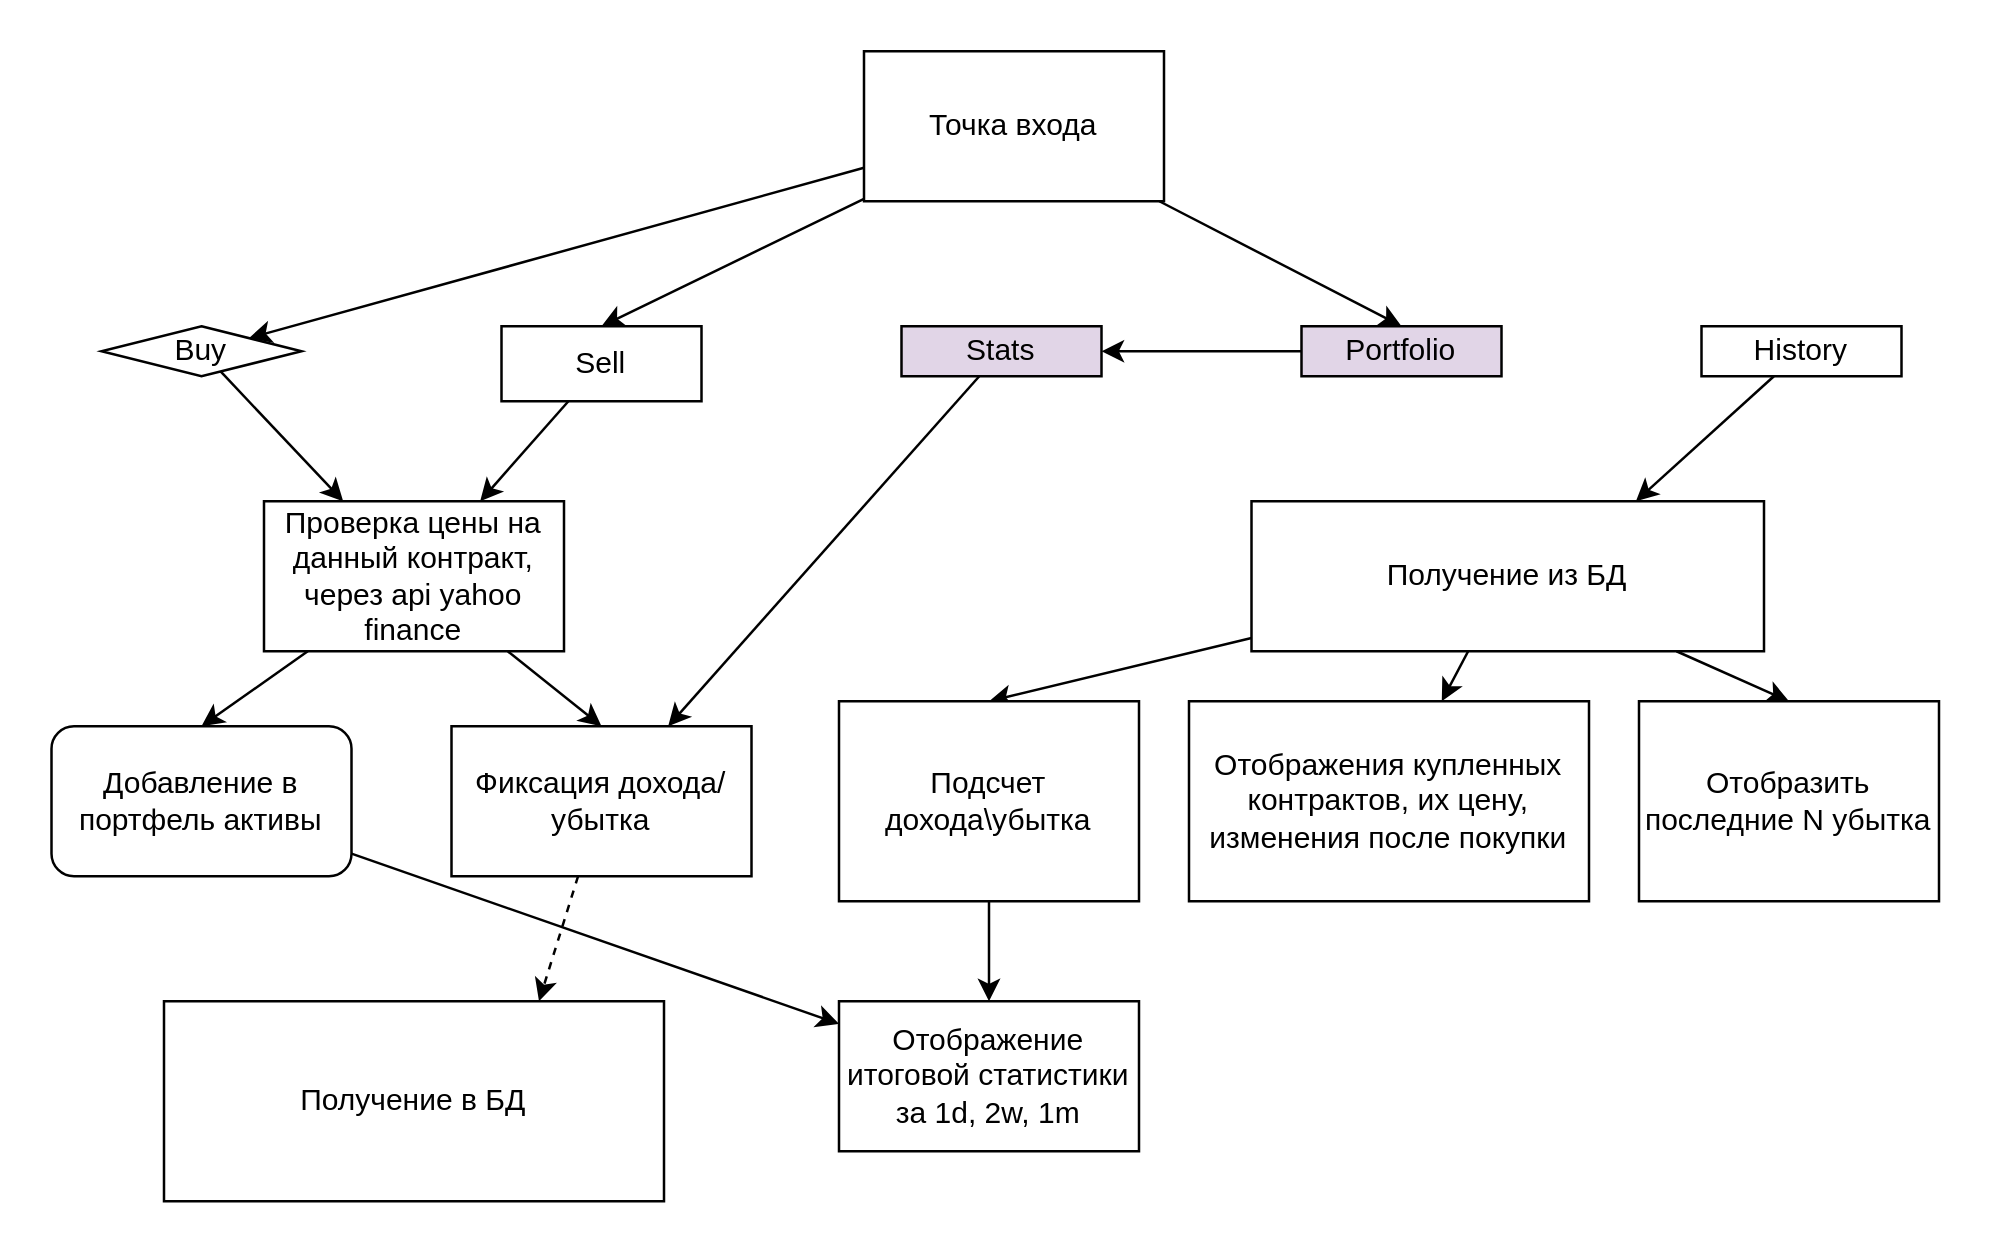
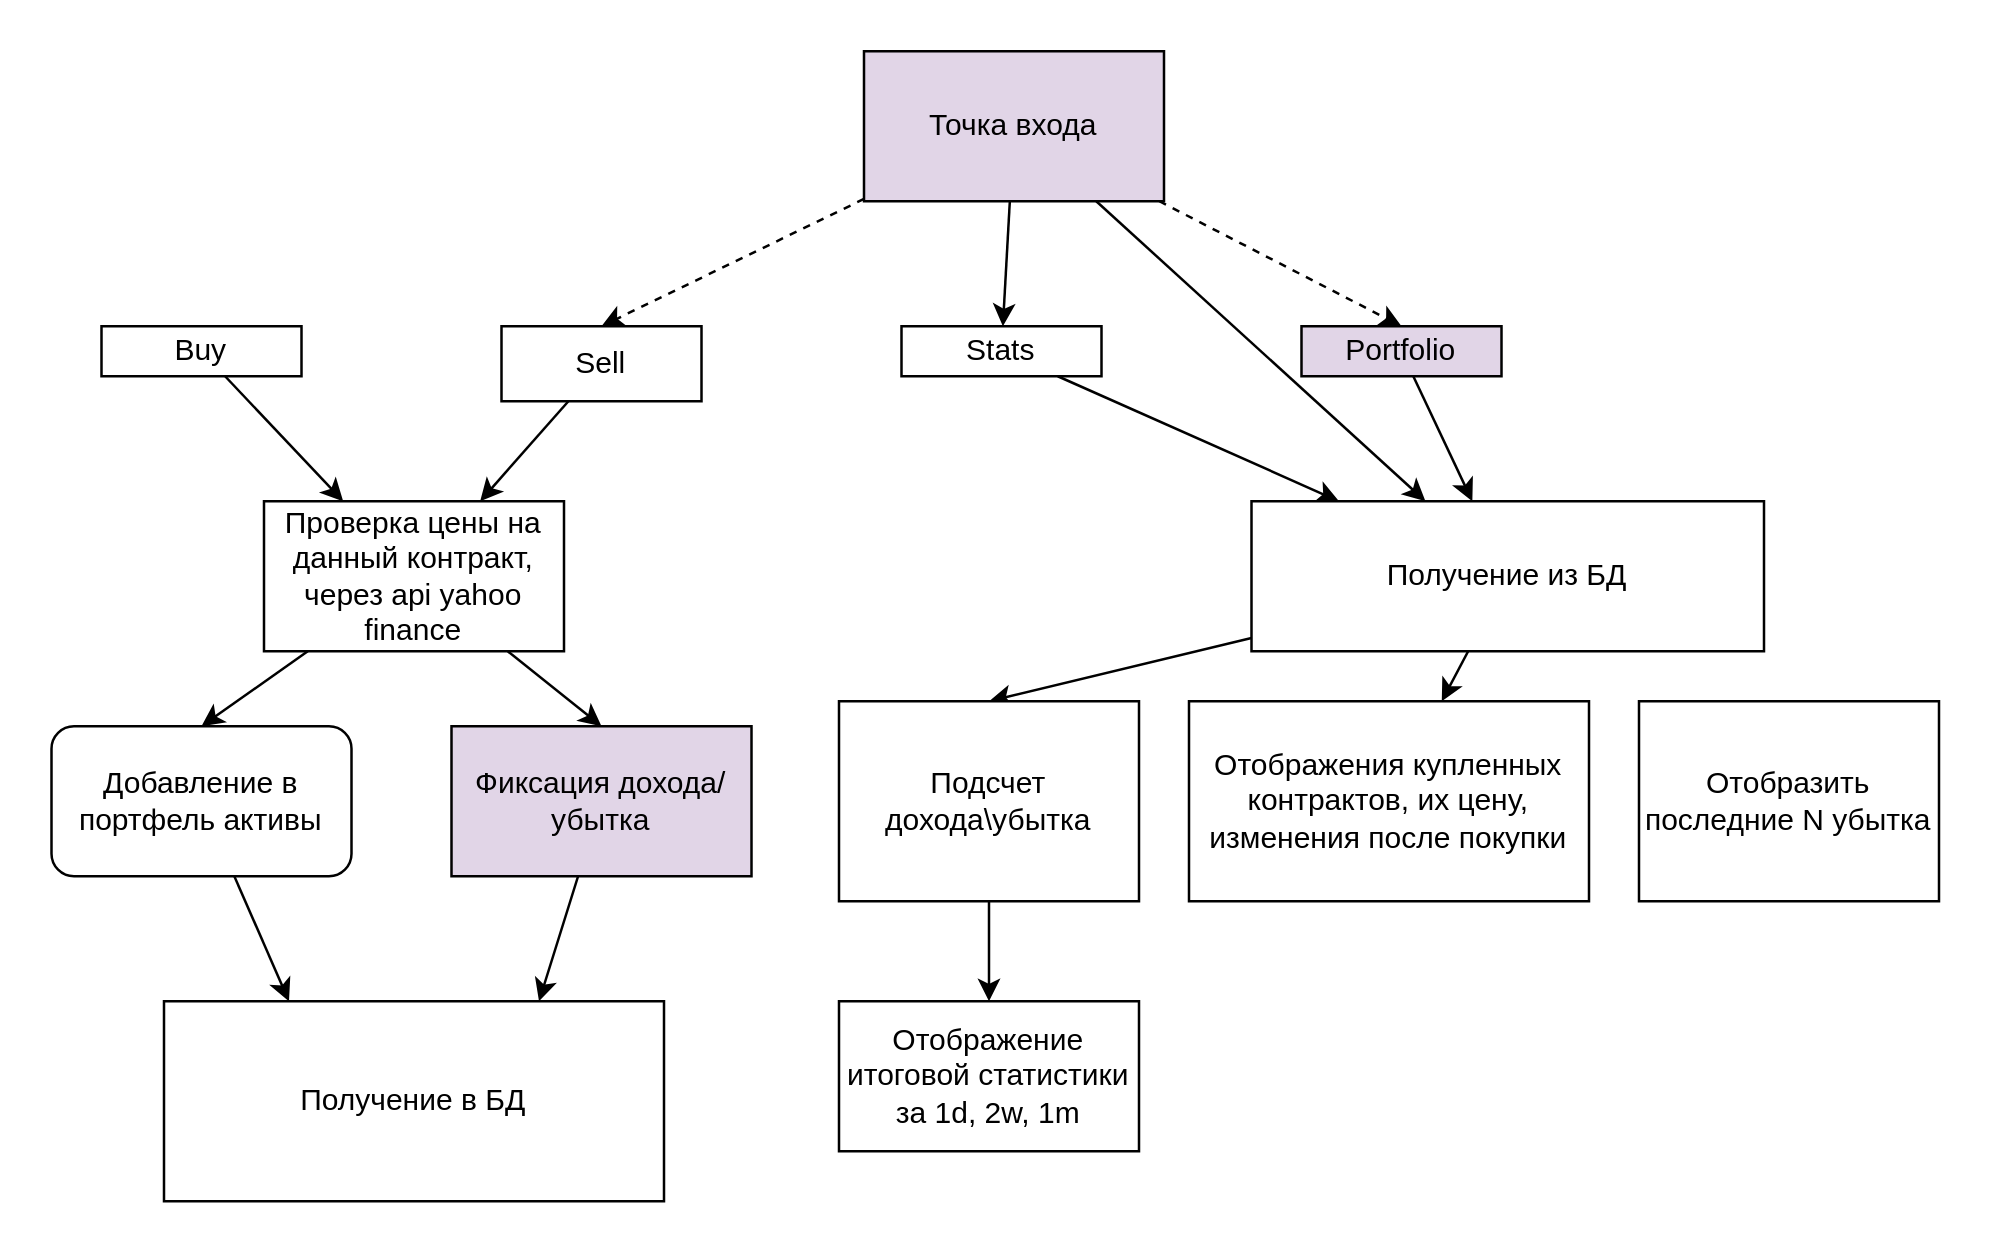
(1014, 126) -> (1014, 126)
(564, 251) -> (1175, 273)
none -> (1007, 255)
(740, 259) -> (740, 259)
(1275, 261) -> (1275, 261)
(201, 351) -> (201, 351)
(1001, 351) -> (1001, 351)
(1186, 351) -> (1439, 432)
(1801, 351) -> none
(1711, 433) -> none
(829, 545) -> (1190, 435)
(1725, 673) -> none
(601, 801) -> (601, 801)
(552, 958) -> (552, 958)
(694, 973) -> (258, 931)
